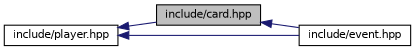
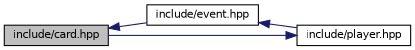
(214, 35) -> (283, 26)
